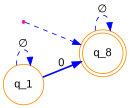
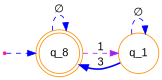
none -> (97, 53)
(62, 63) -> (101, 62)
